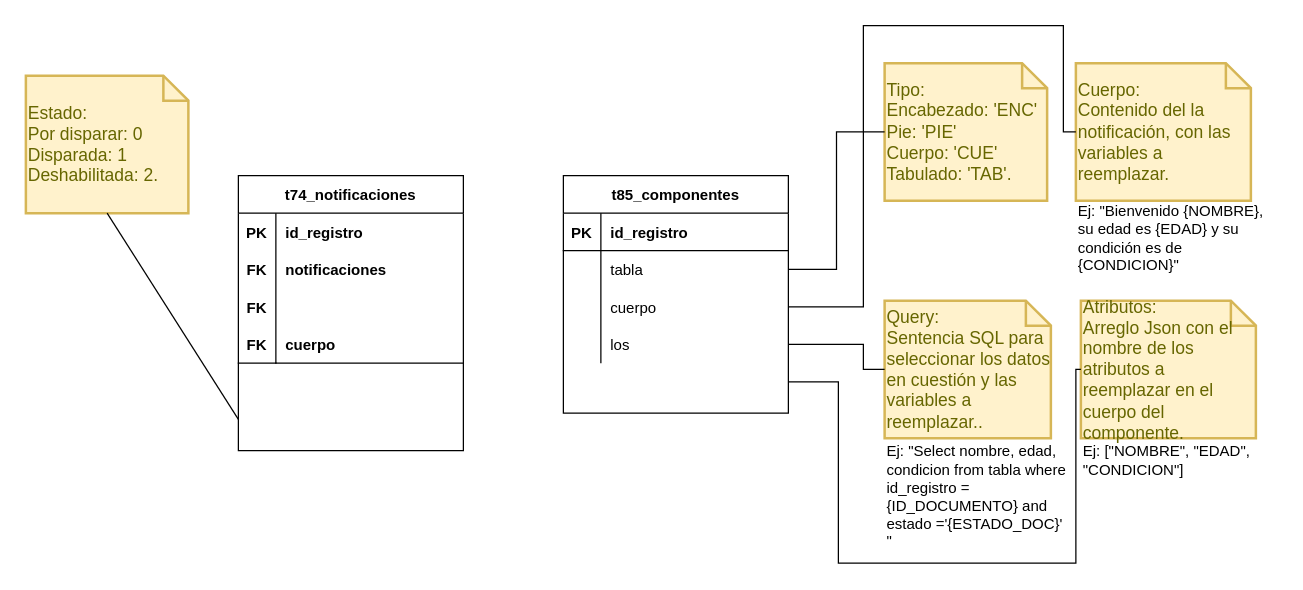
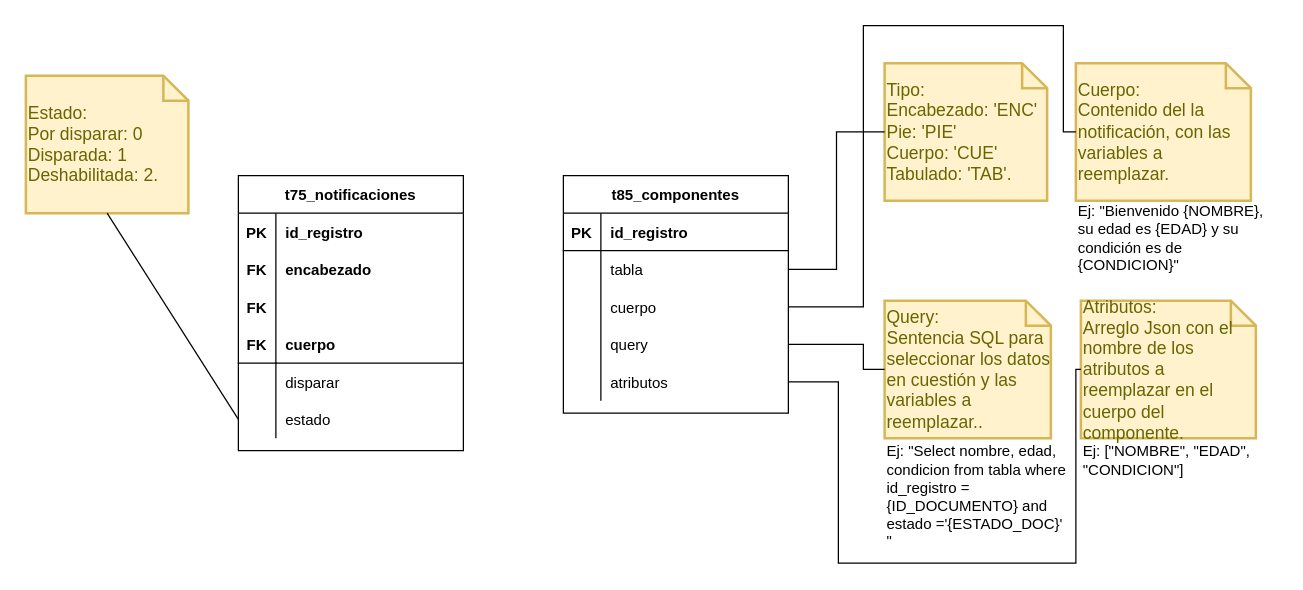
(350, 195) -> (350, 195)
(338, 270) -> (327, 270)
(621, 345) -> (631, 345)
none -> (369, 382)
none -> (694, 382)
none -> (369, 419)
